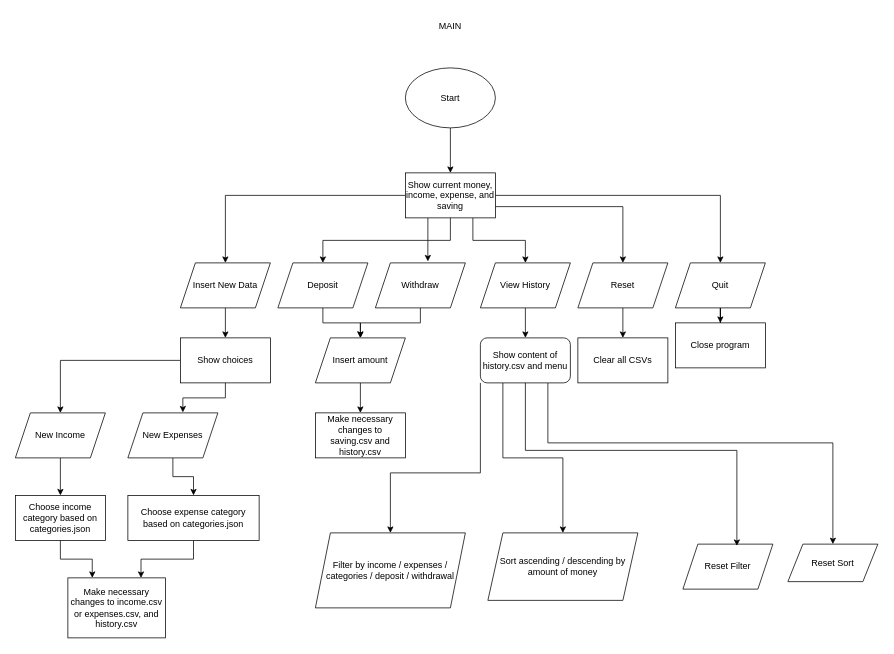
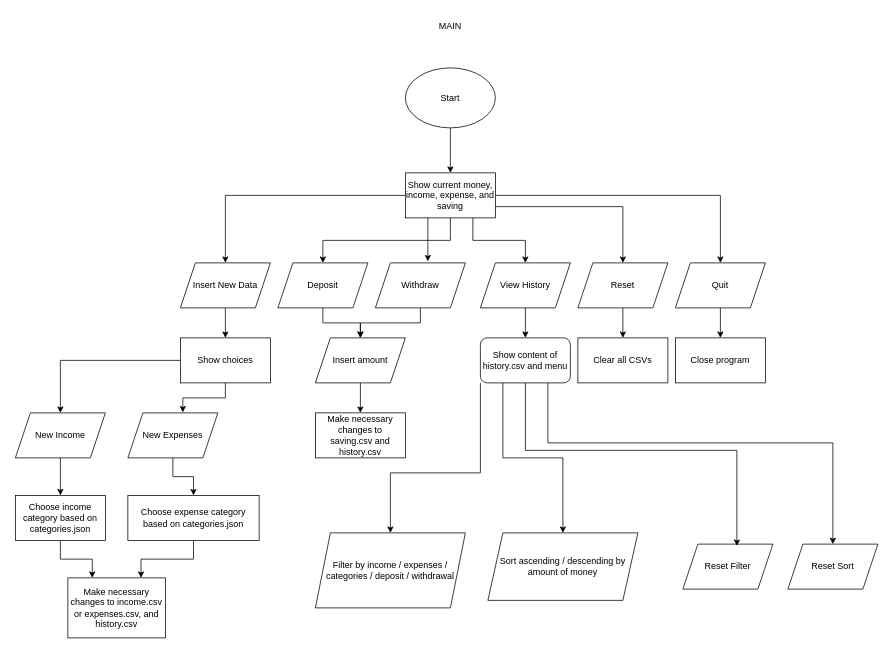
(720, 345) -> (720, 360)
(833, 563) -> (833, 567)
